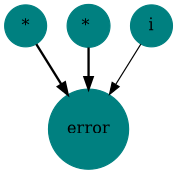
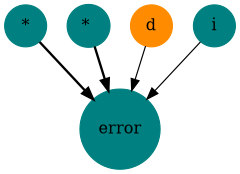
none -> (151, 26)
